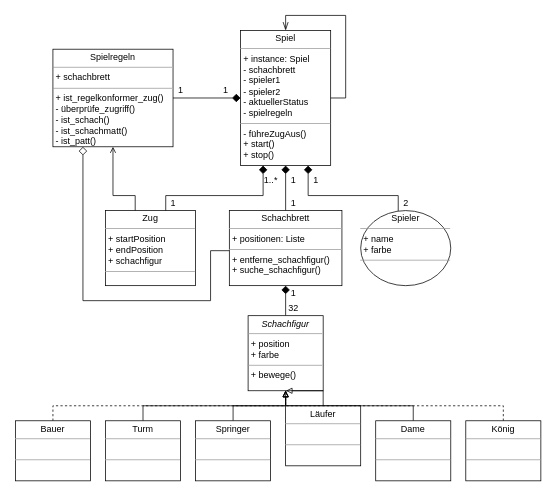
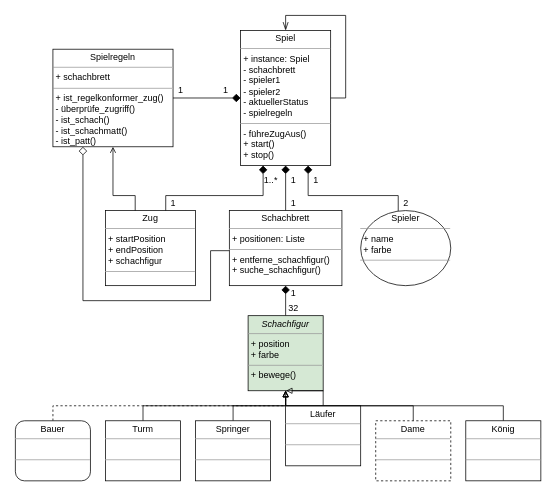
(285, 353) -> (285, 353)
(466, 405) -> (466, 405)
(53, 450) -> (53, 450)
(413, 450) -> (413, 450)
